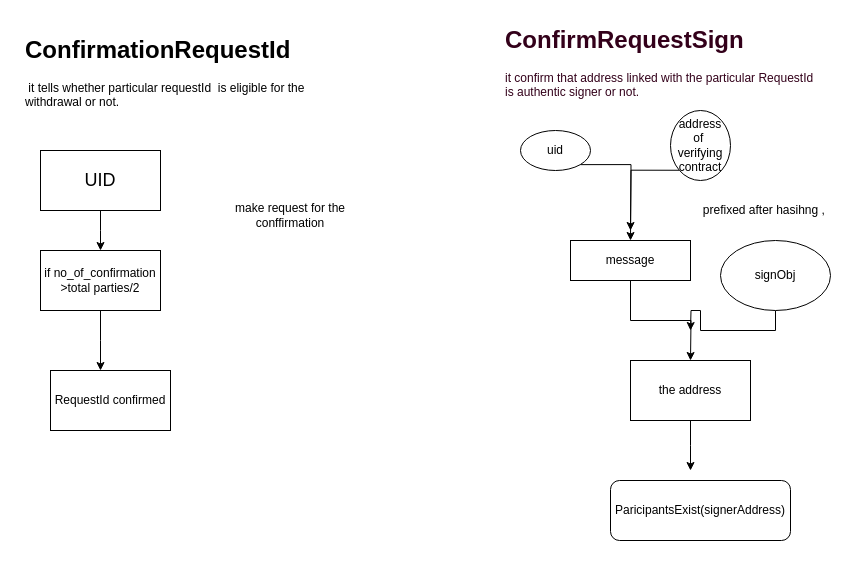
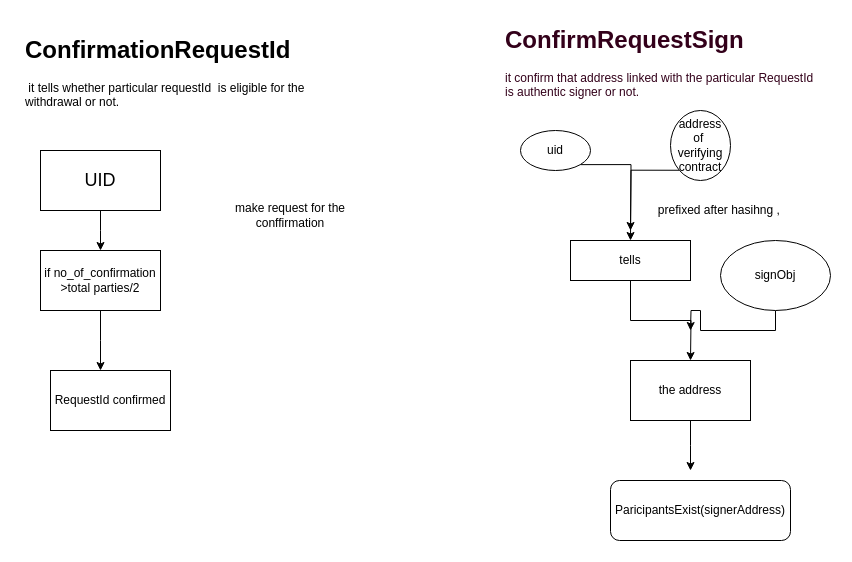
(766, 211) -> (721, 211)
(631, 261) -> (631, 261)
